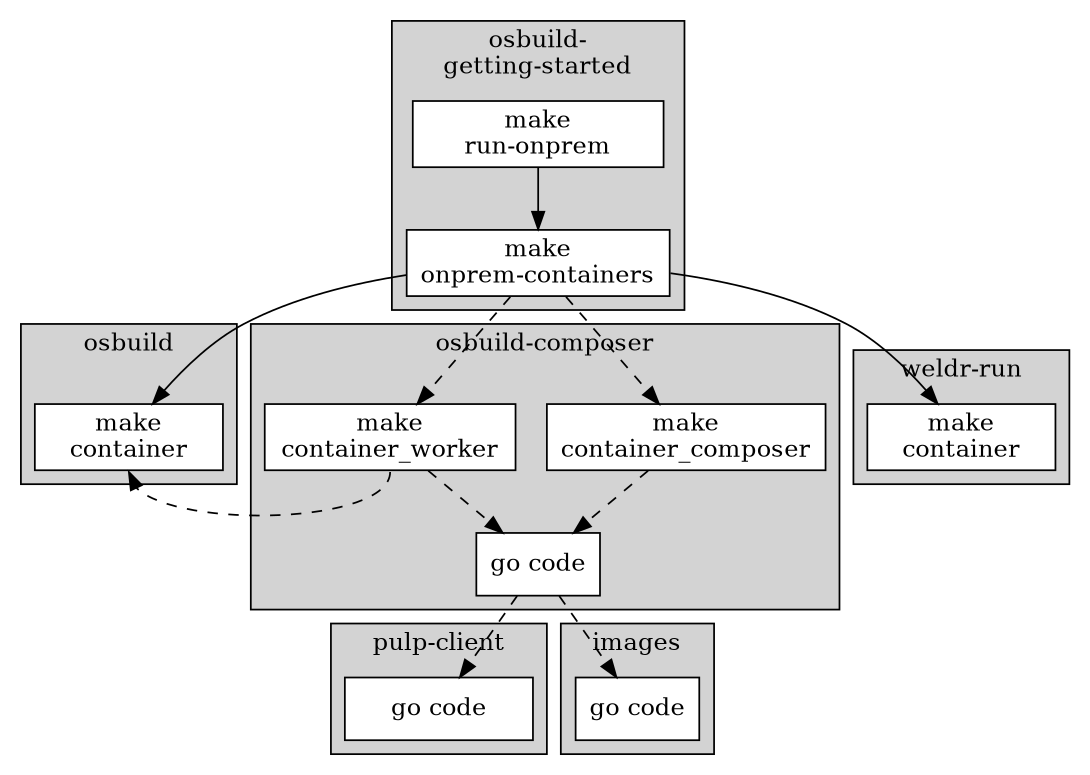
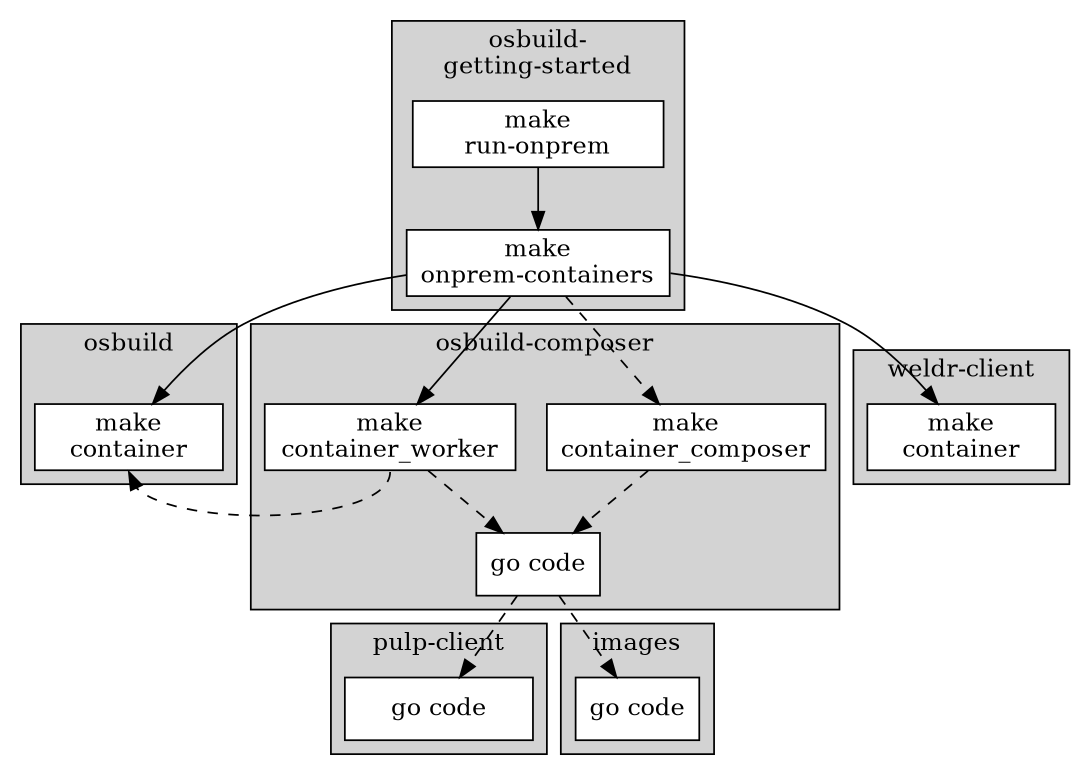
(470, 344) -> (470, 344)
(961, 370) -> (961, 370)
